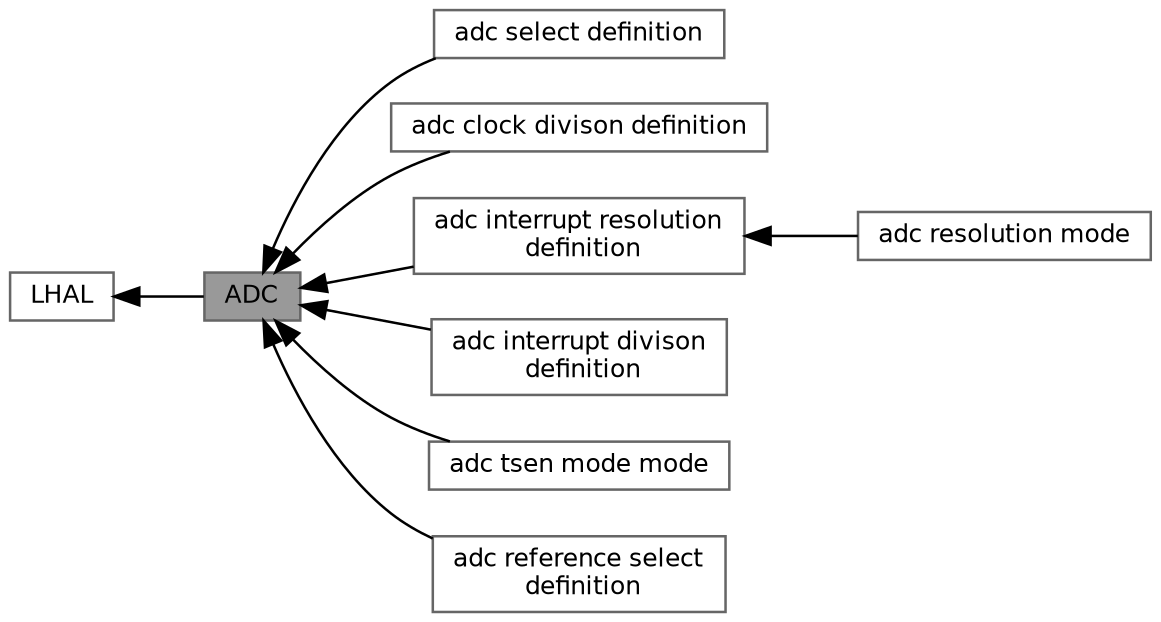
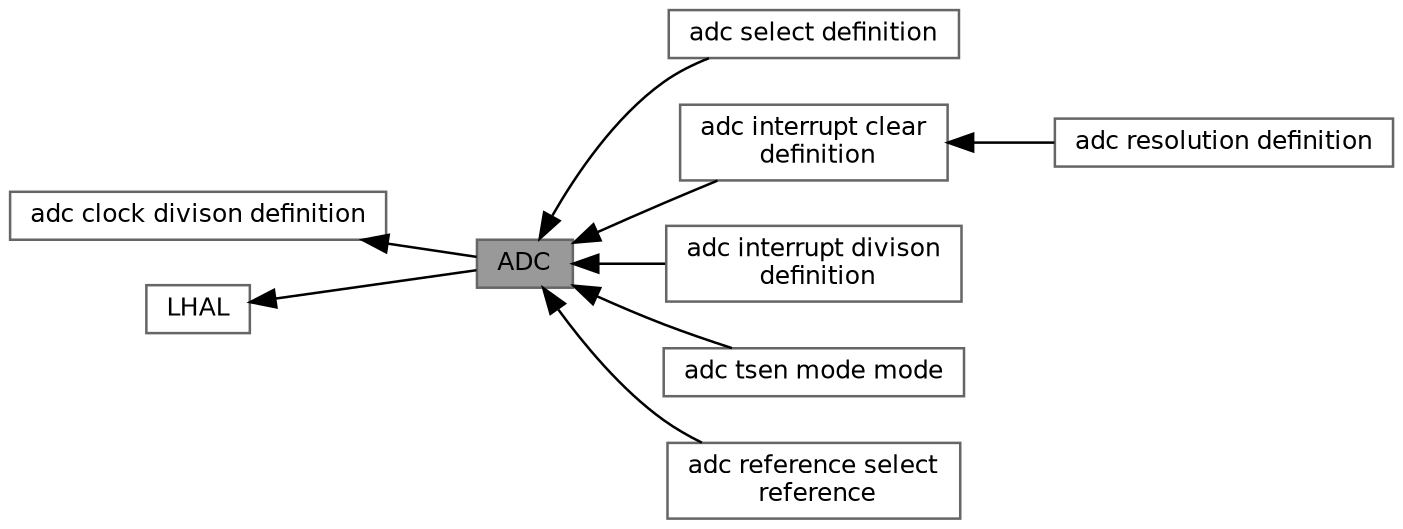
(364, 192) -> (432, 250)
(579, 236) -> (814, 143)
(1004, 236) -> (1224, 143)
(579, 574) -> (814, 481)
